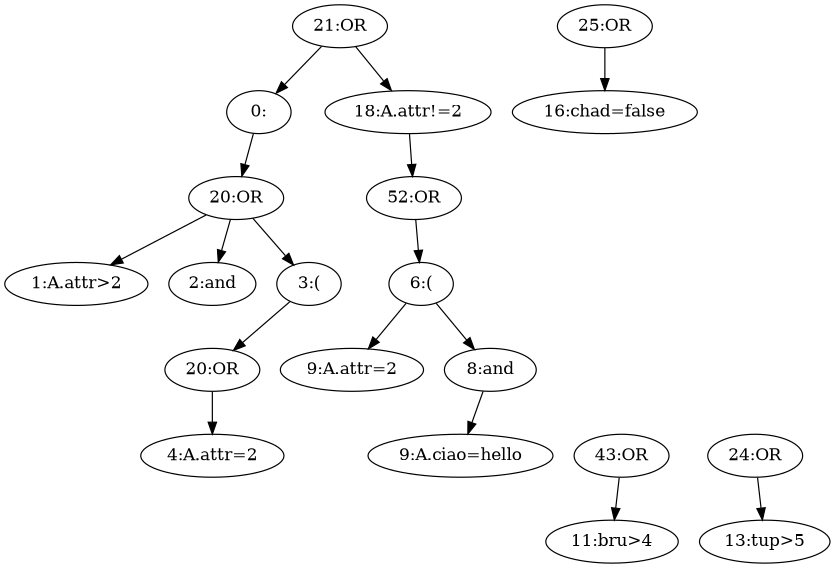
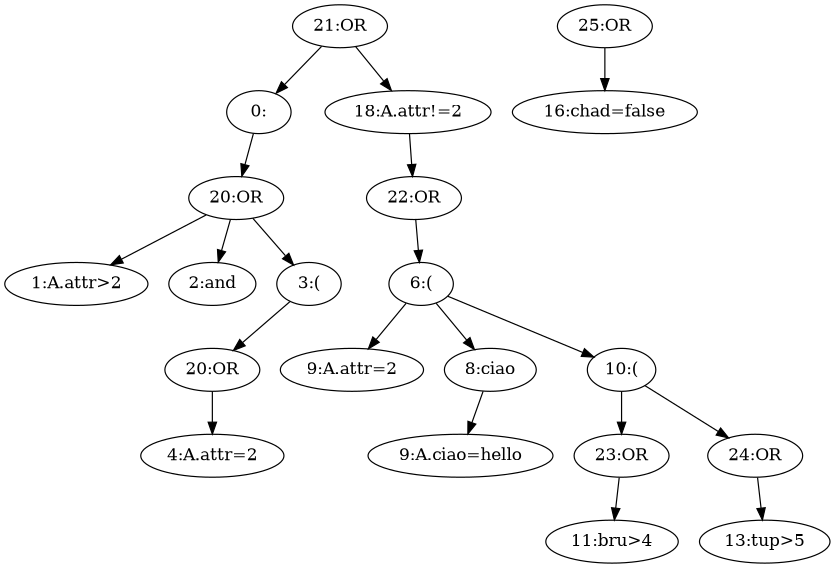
(414, 198) -> (414, 198)
(490, 370) -> (490, 370)
none -> (622, 370)
(622, 456) -> (622, 456)
